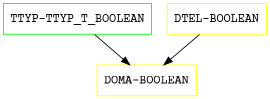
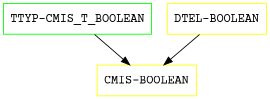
(77, 19) -> (77, 19)
(147, 80) -> (147, 80)
